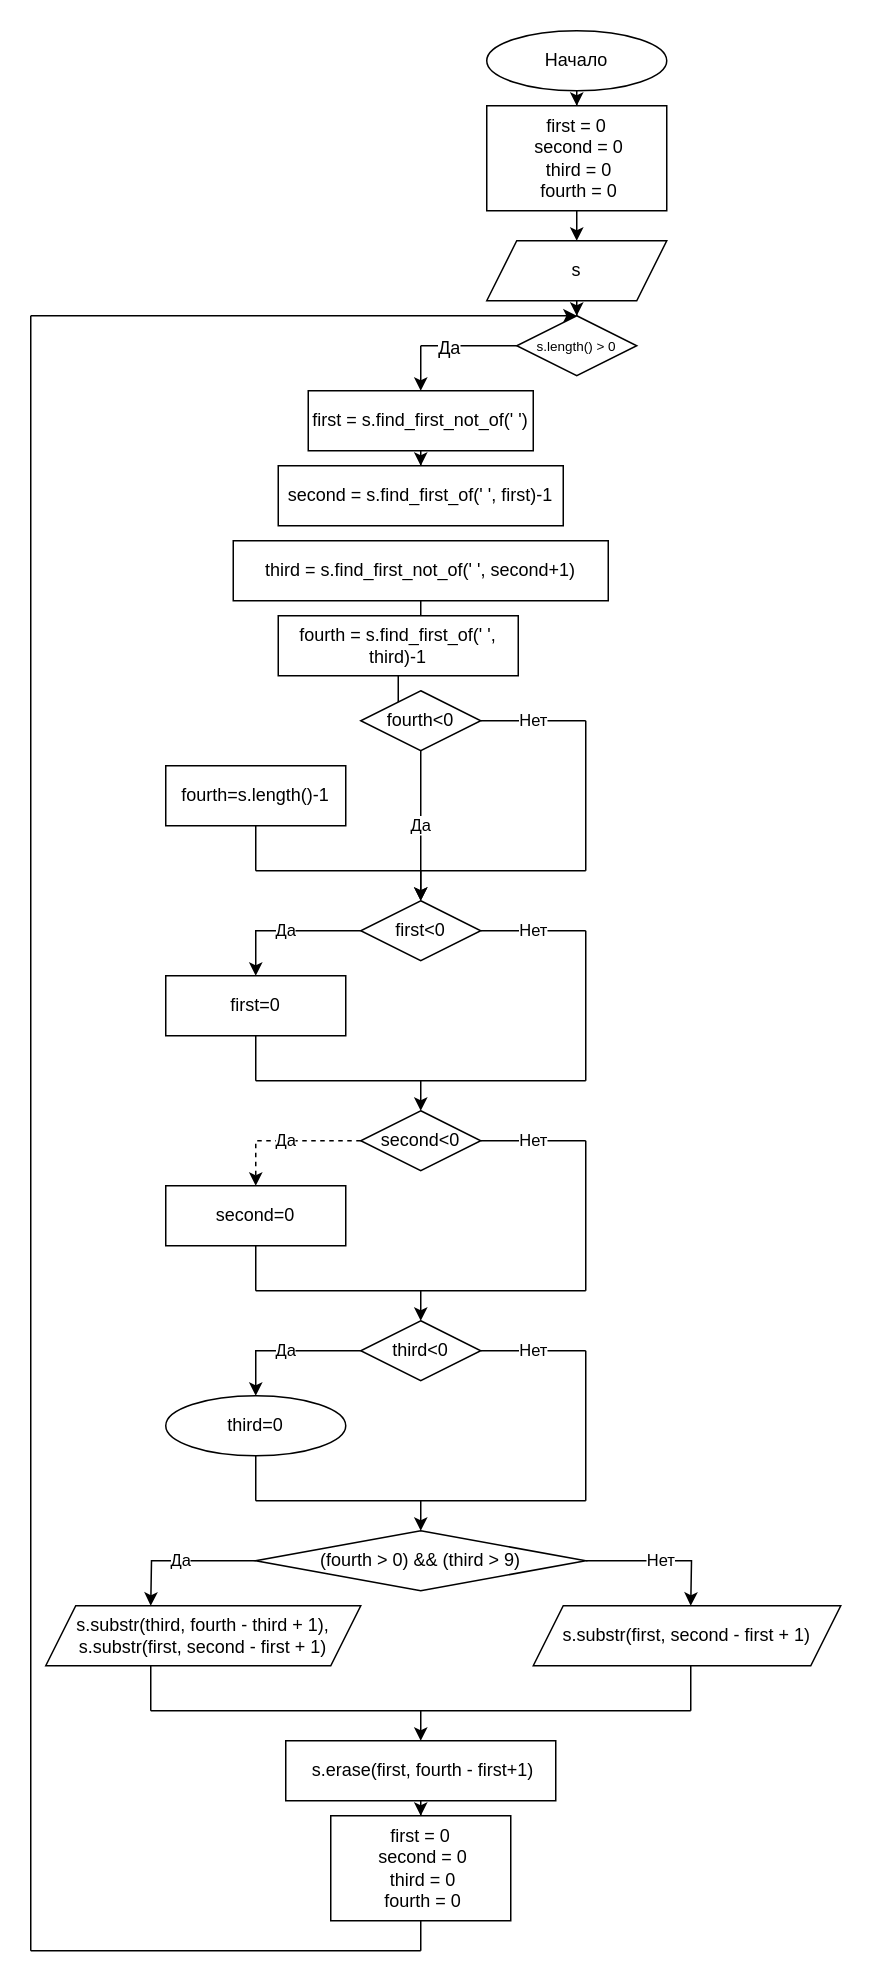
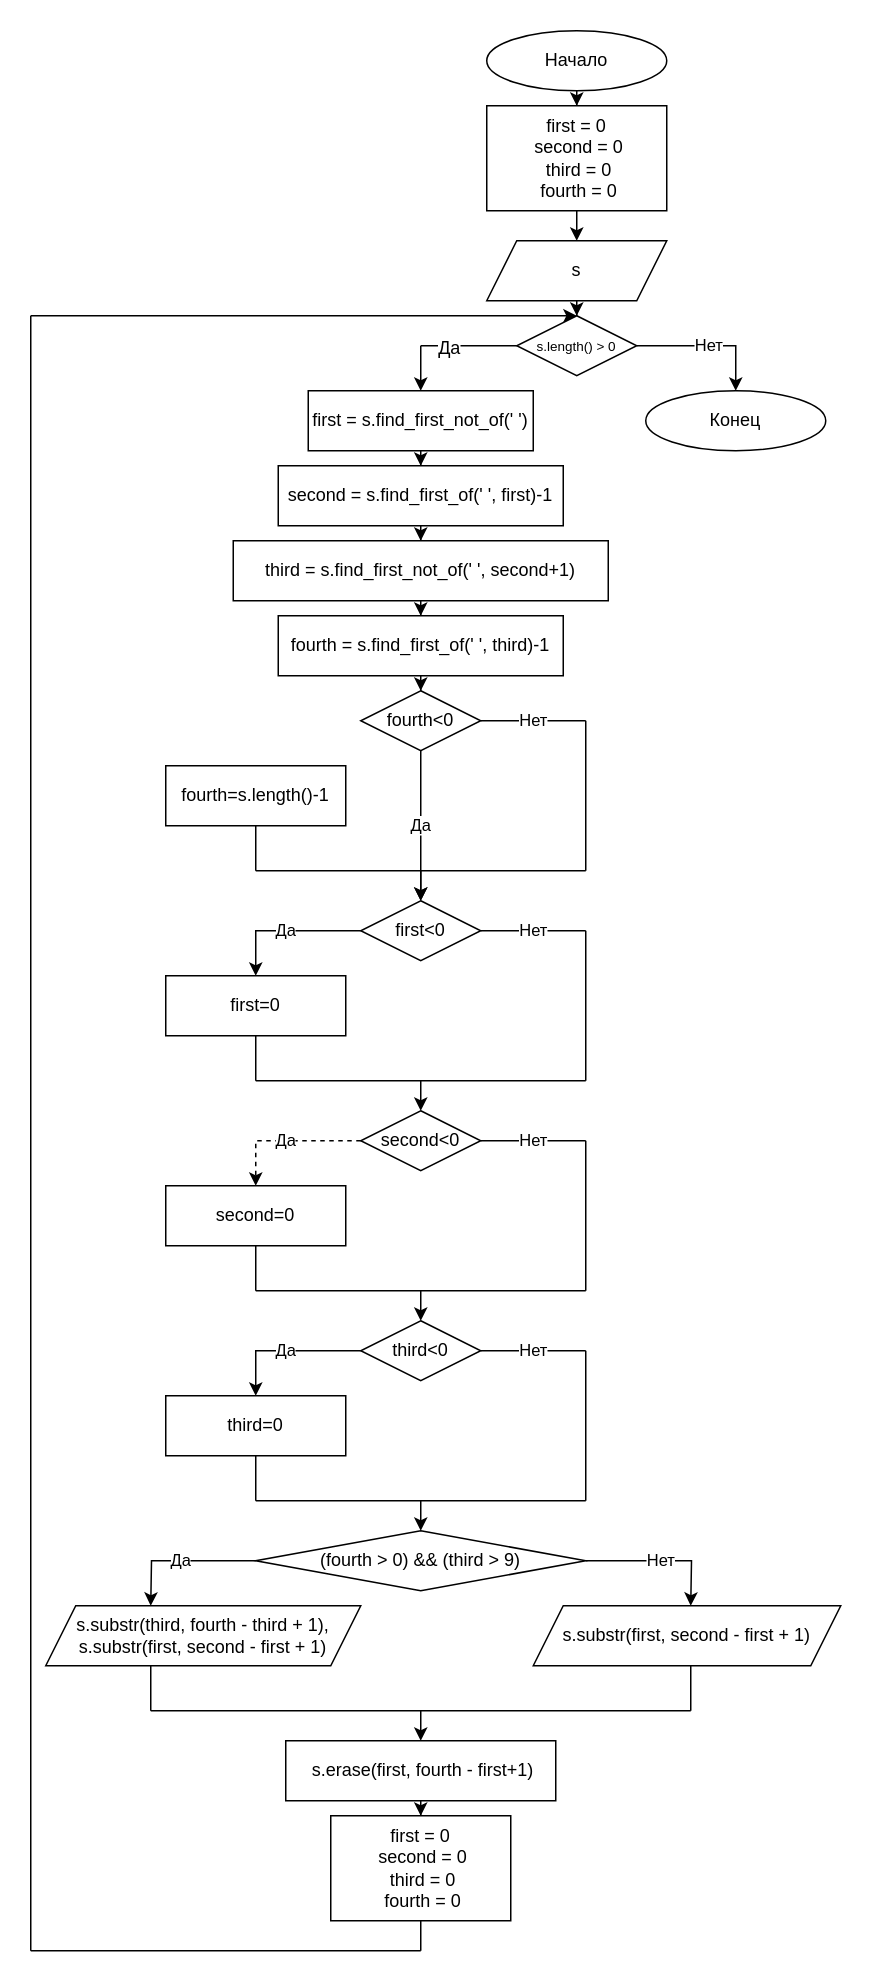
none -> (704, 346)
none -> (736, 421)
none -> (421, 533)
(398, 646) -> (421, 646)
(256, 1426) -> (256, 1426)
